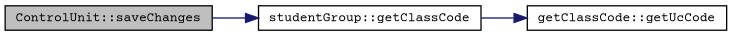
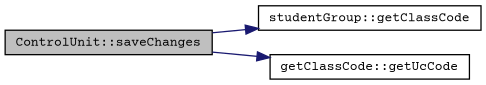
(498, 18) -> (235, 54)
